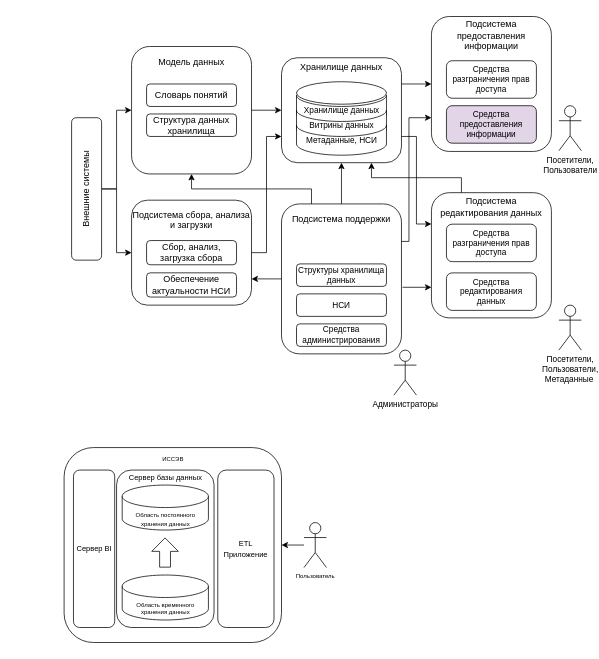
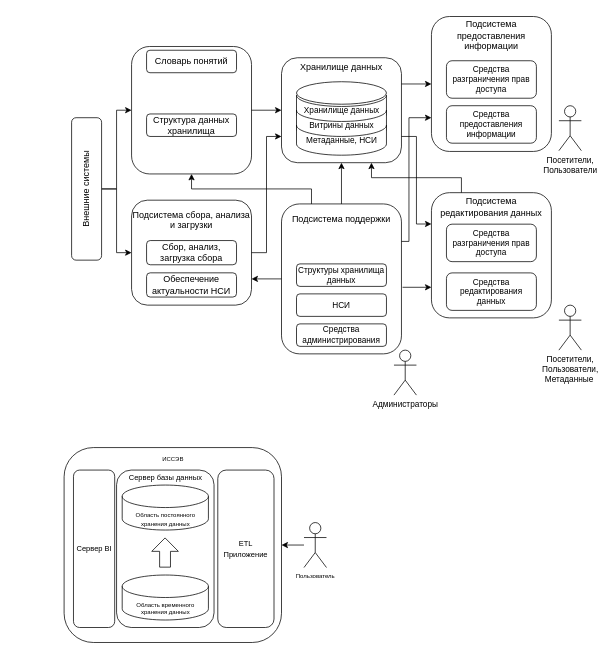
(192, 95) -> (192, 61)
(492, 124) -> (492, 124)
